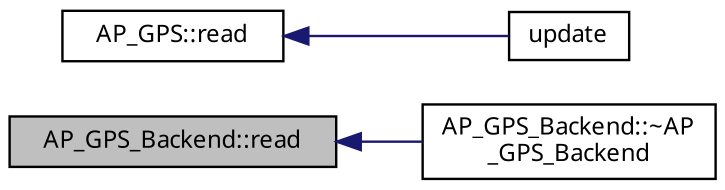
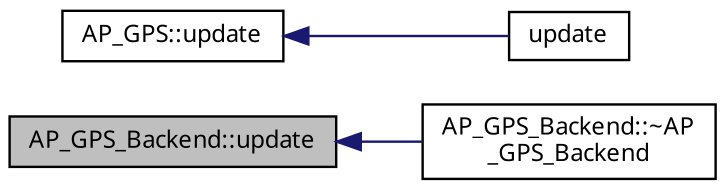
(173, 36) -> (173, 36)
(173, 142) -> (173, 142)
